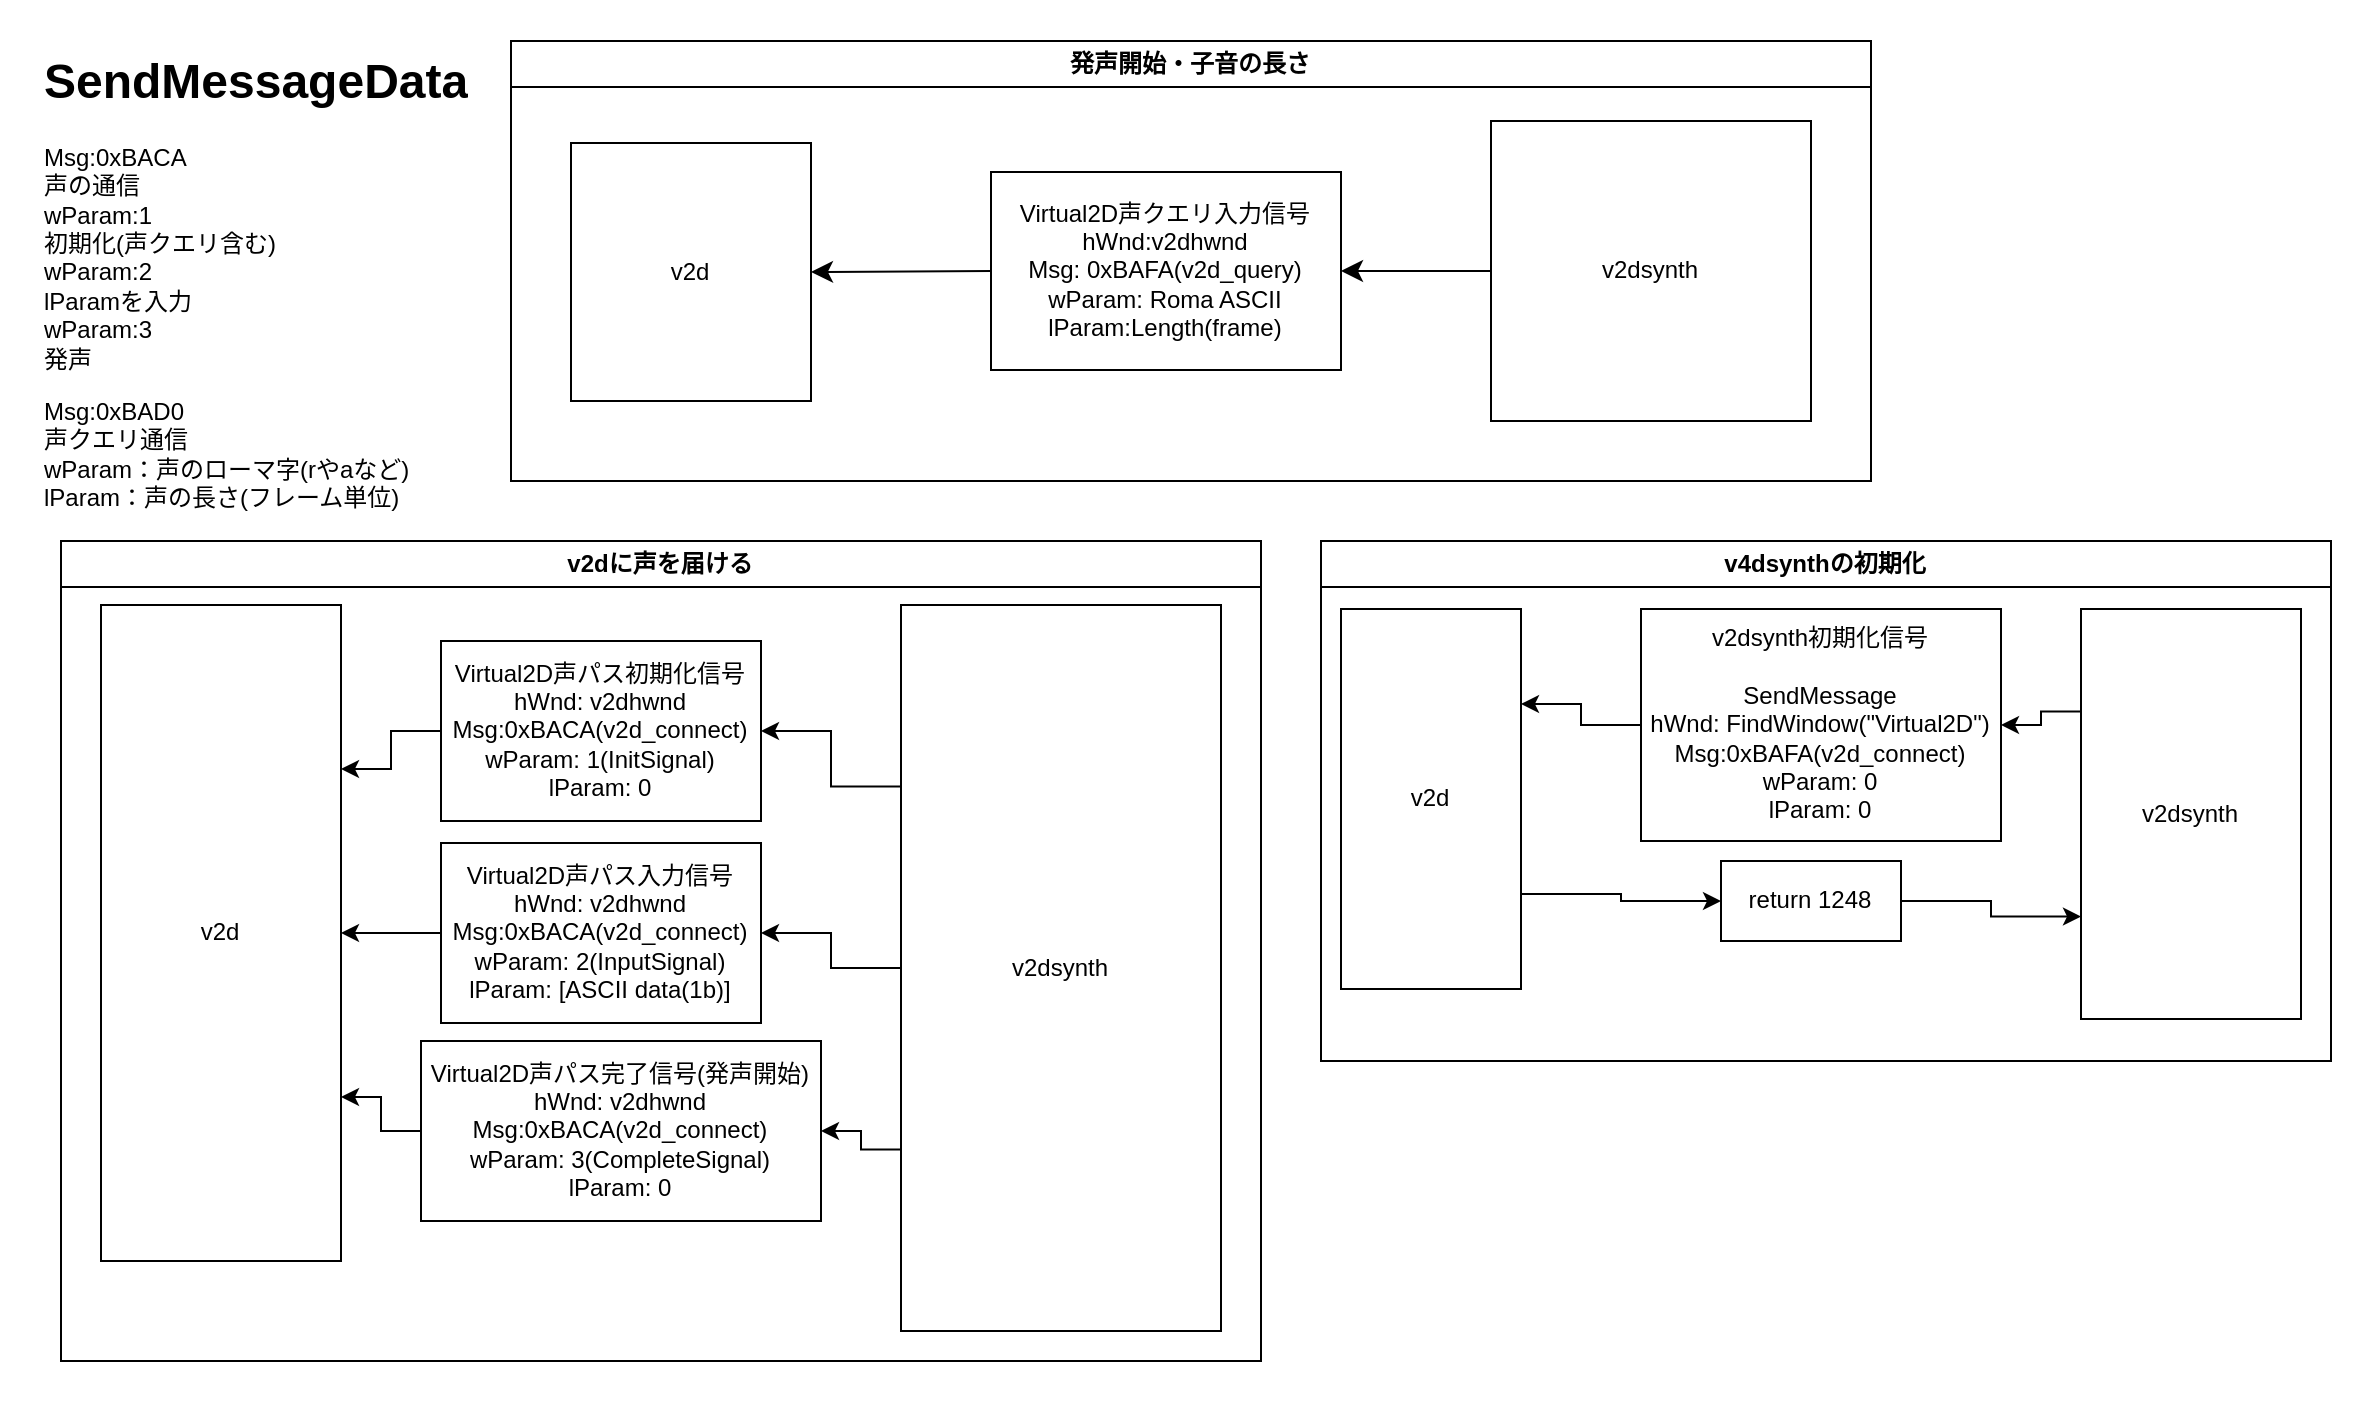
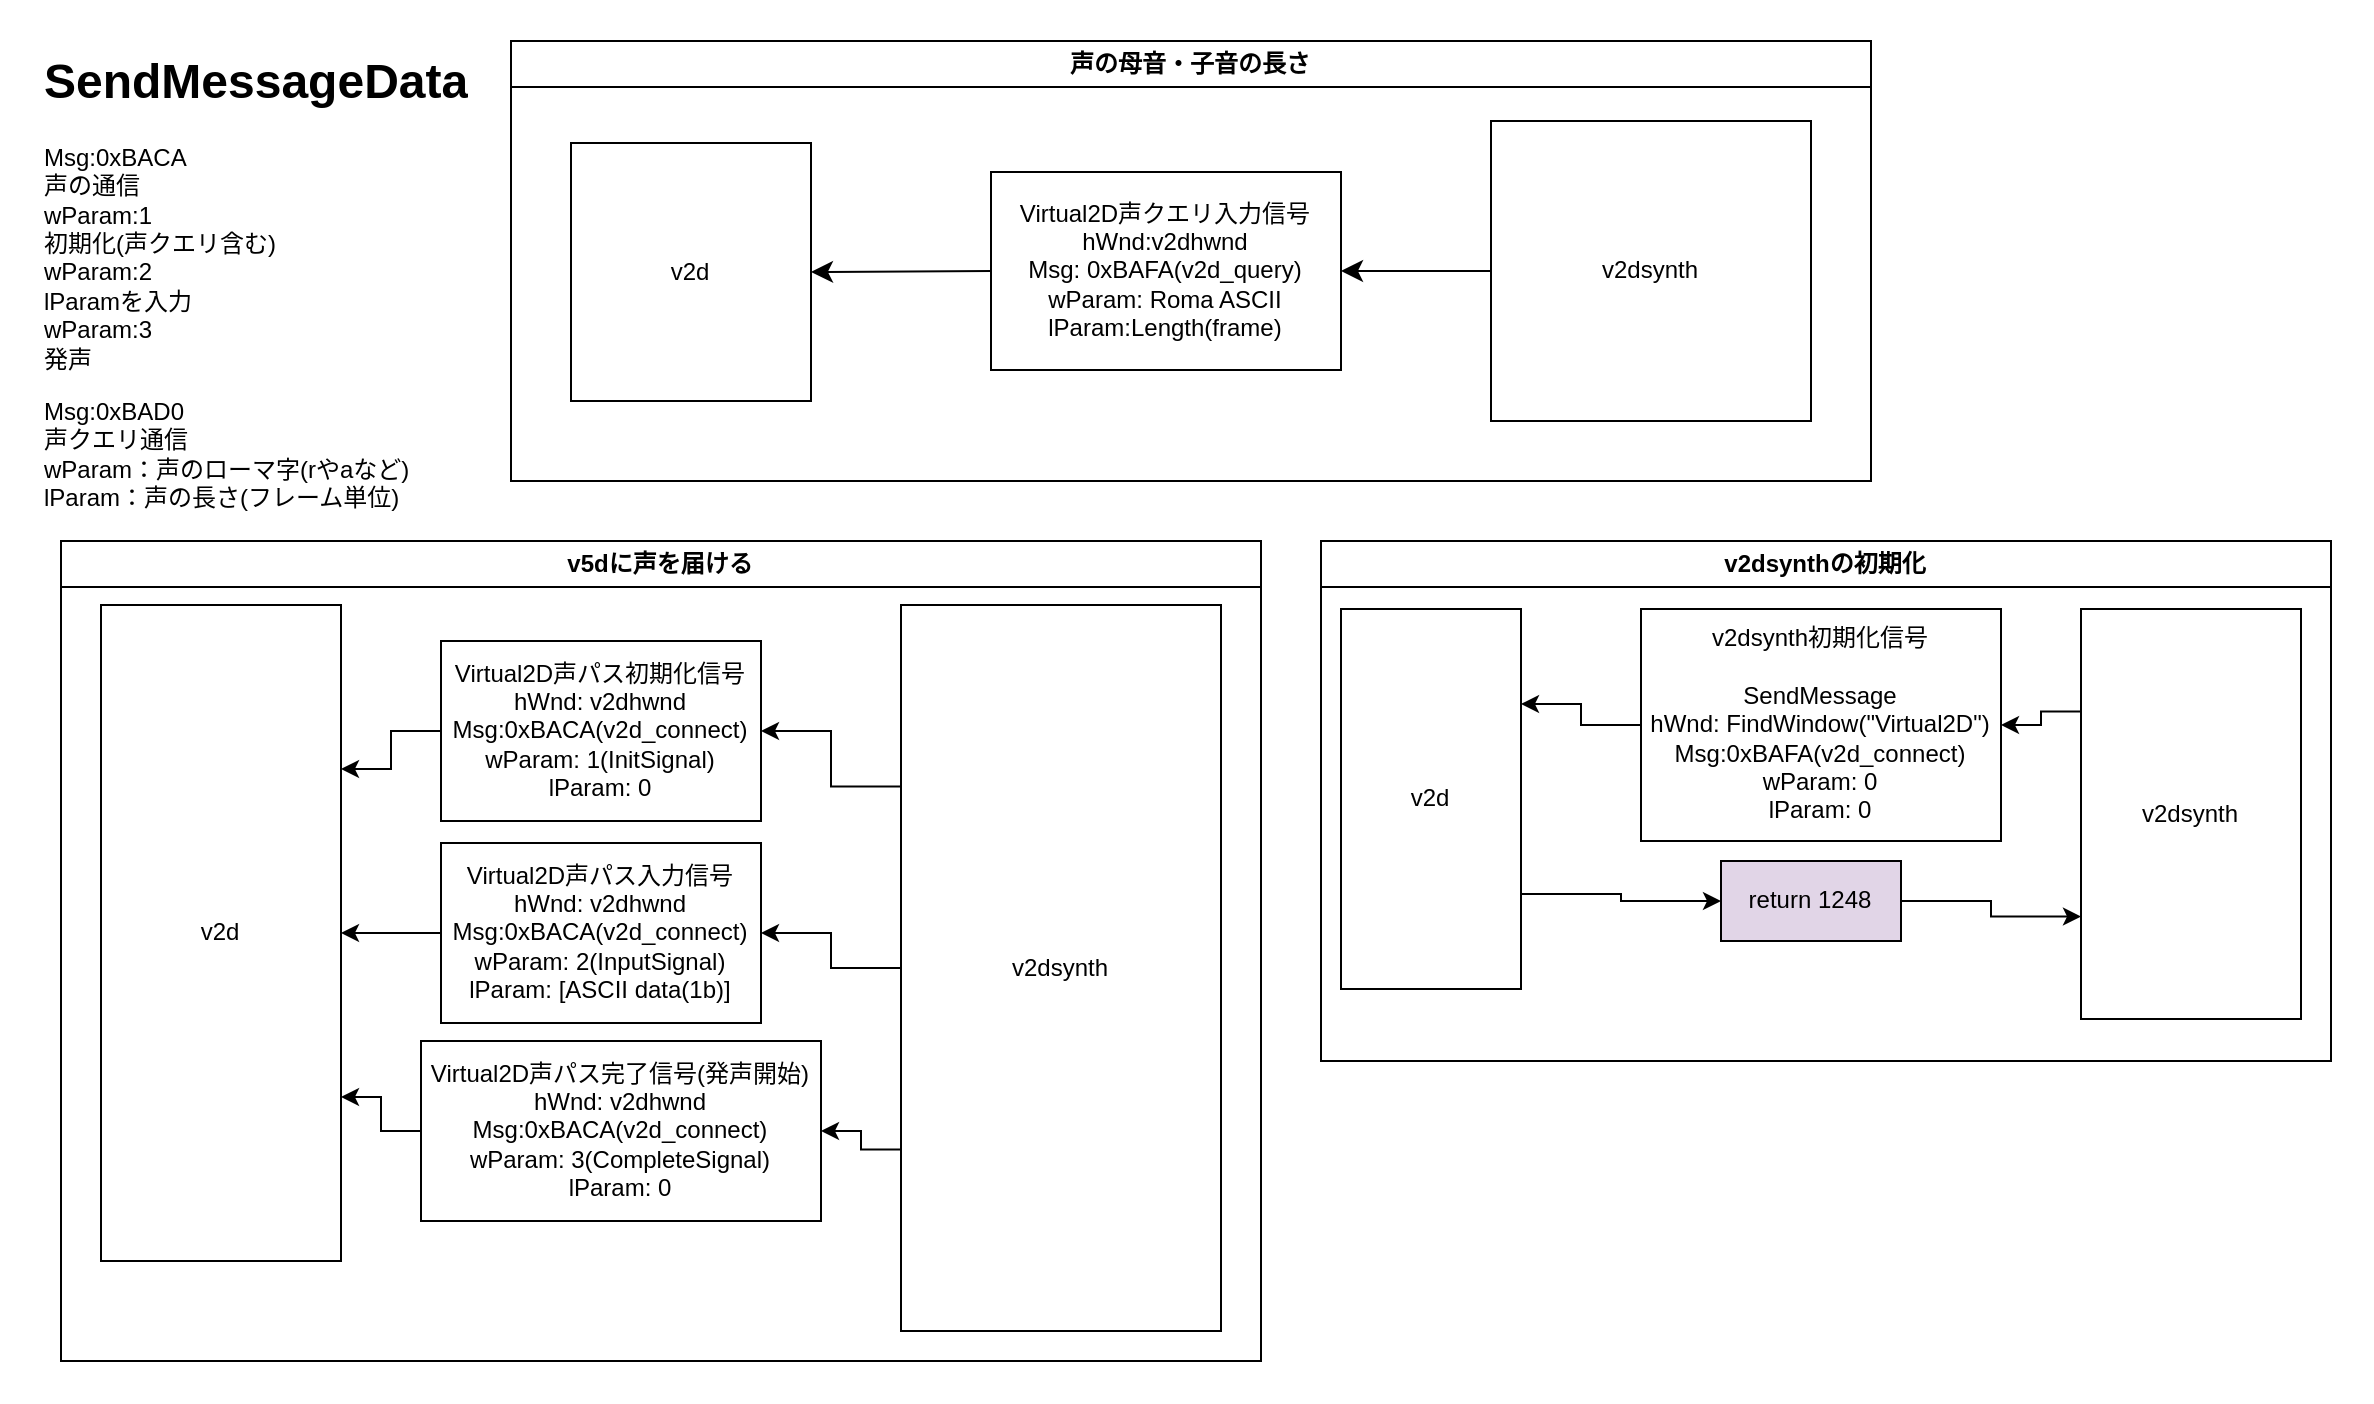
(1191, 65) -> (1191, 65)
(661, 565) -> (661, 565)
(1826, 565) -> (1826, 565)
(1811, 901) -> (1811, 901)
